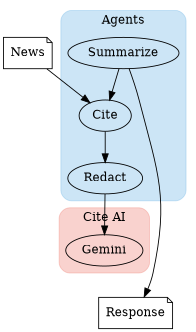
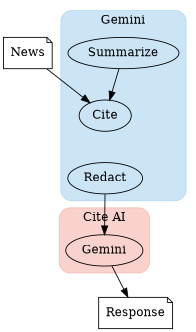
(123, 20) -> (123, 20)
(105, 143) -> none
(158, 178) -> (118, 278)
